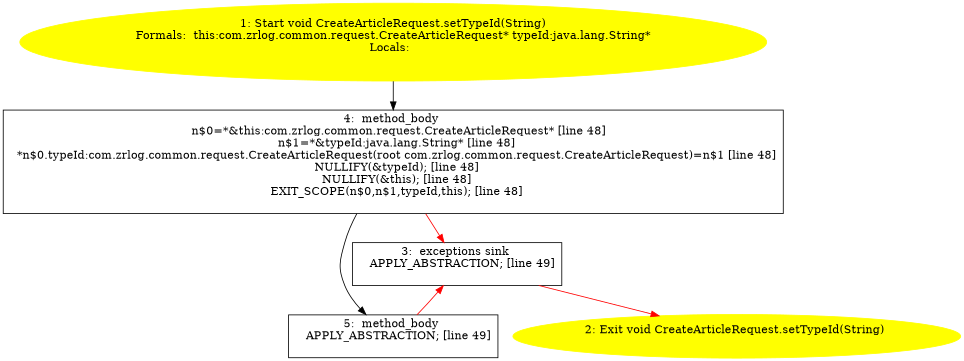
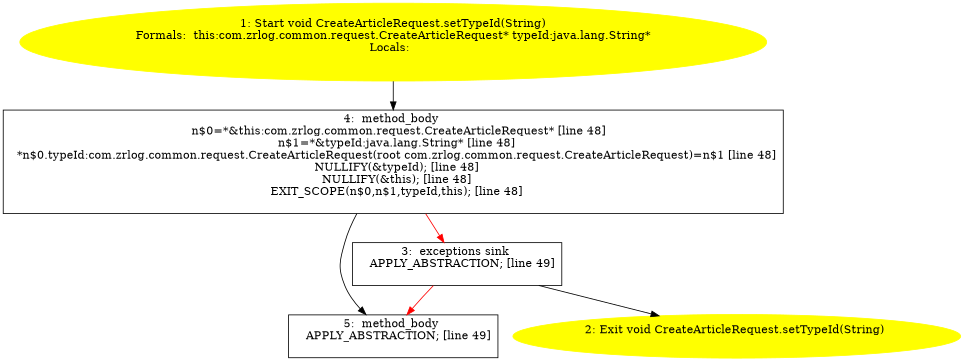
(595, 300) -> (595, 300)
(428, 304) -> (423, 297)
